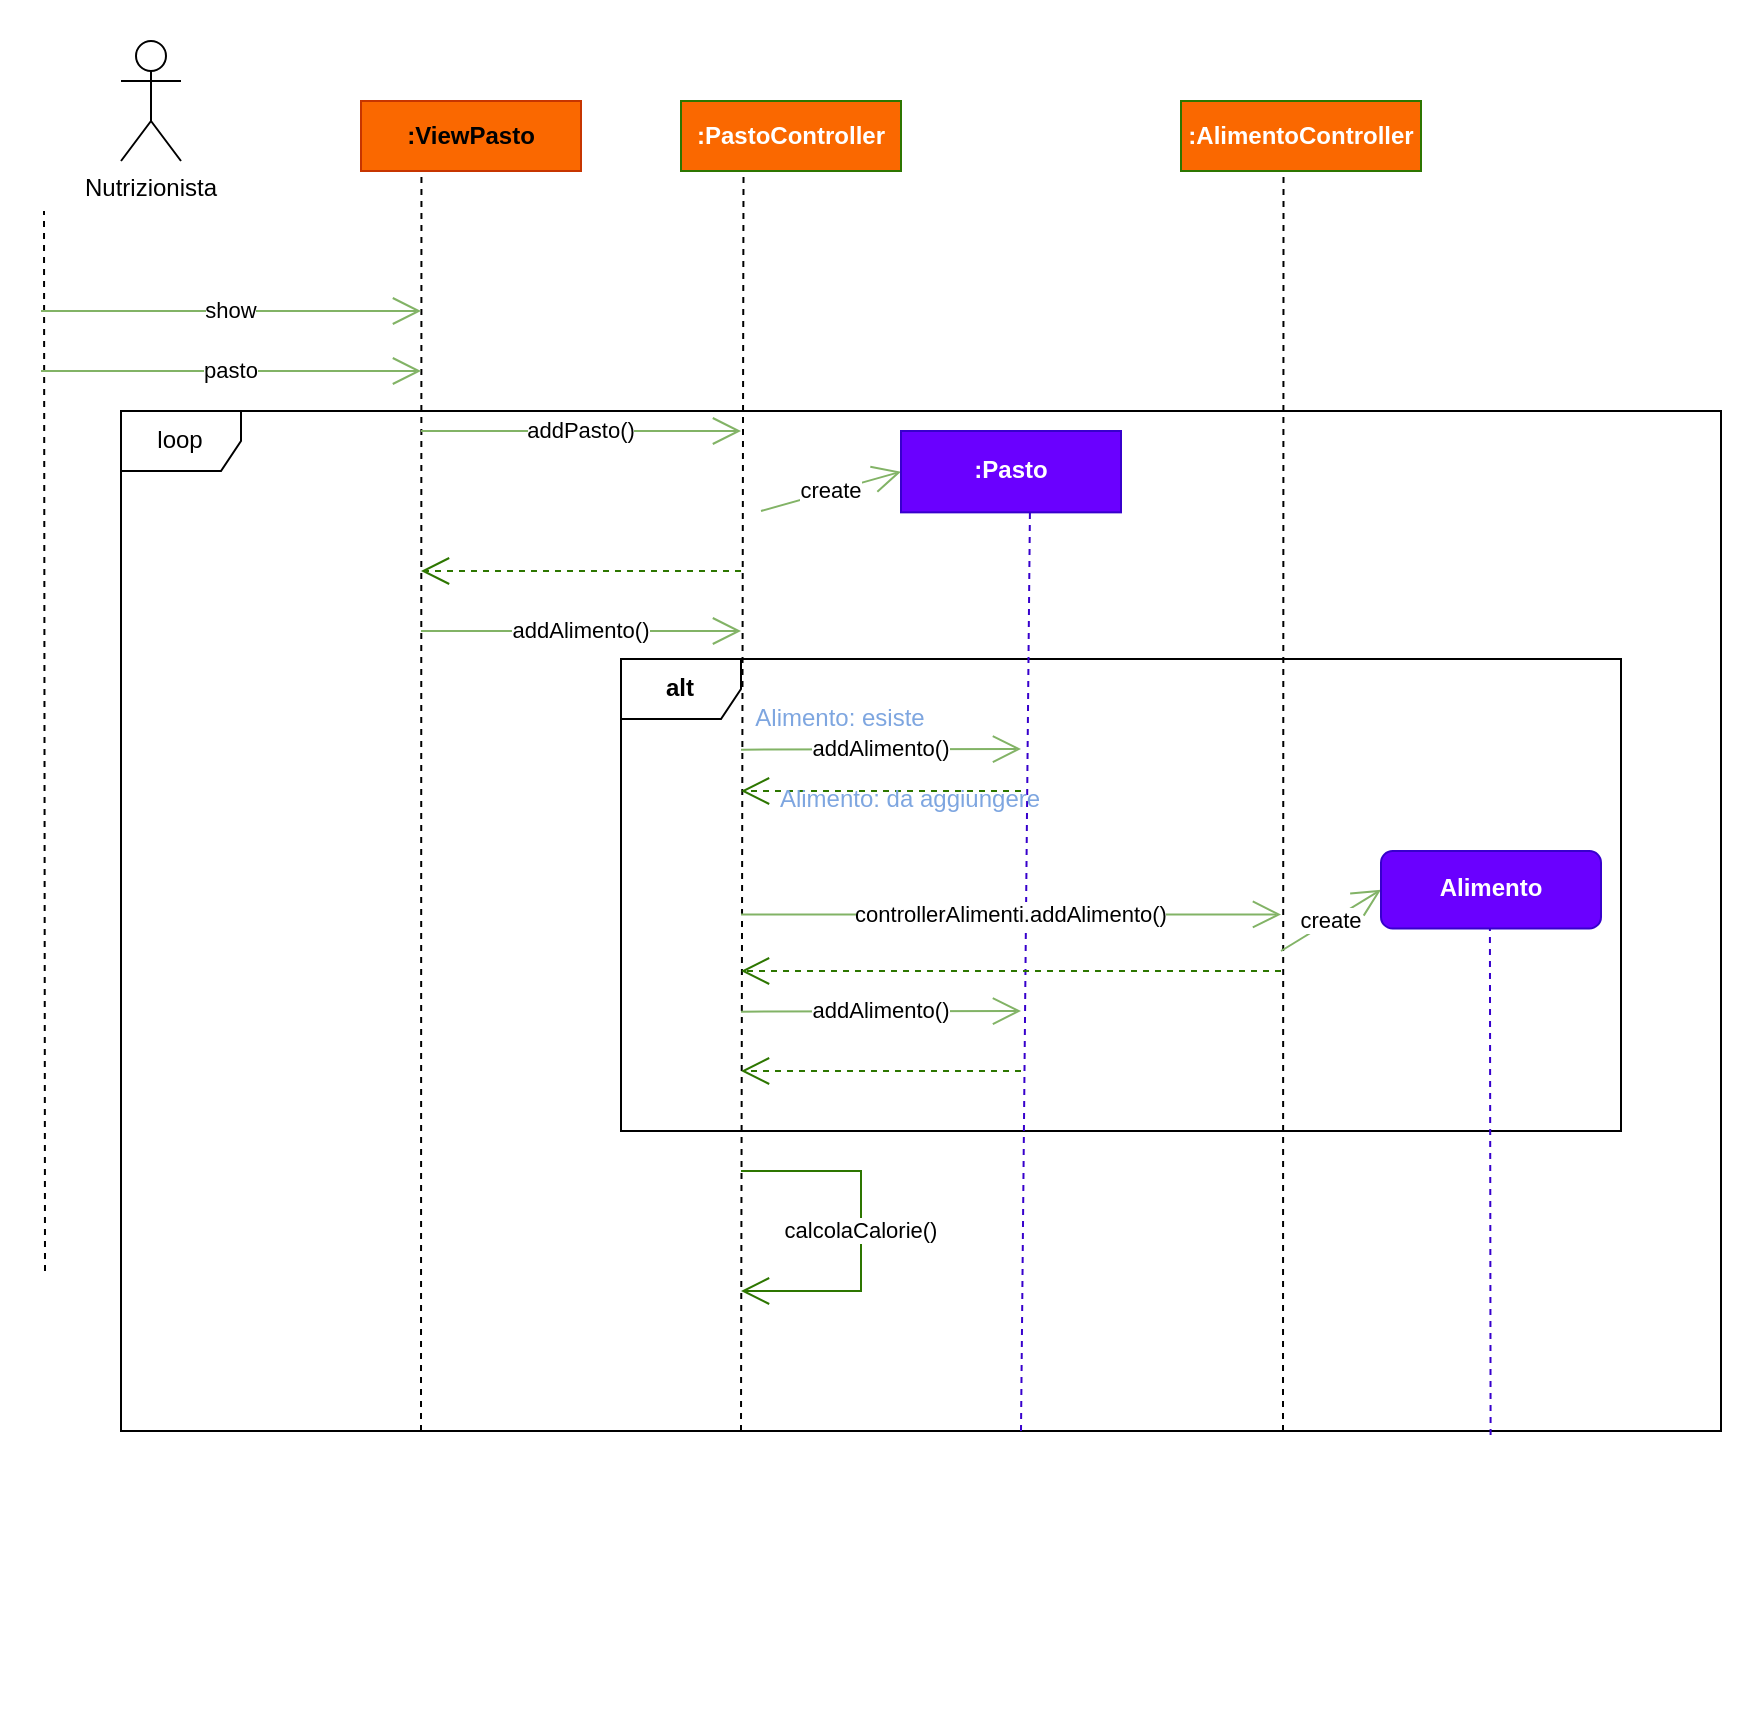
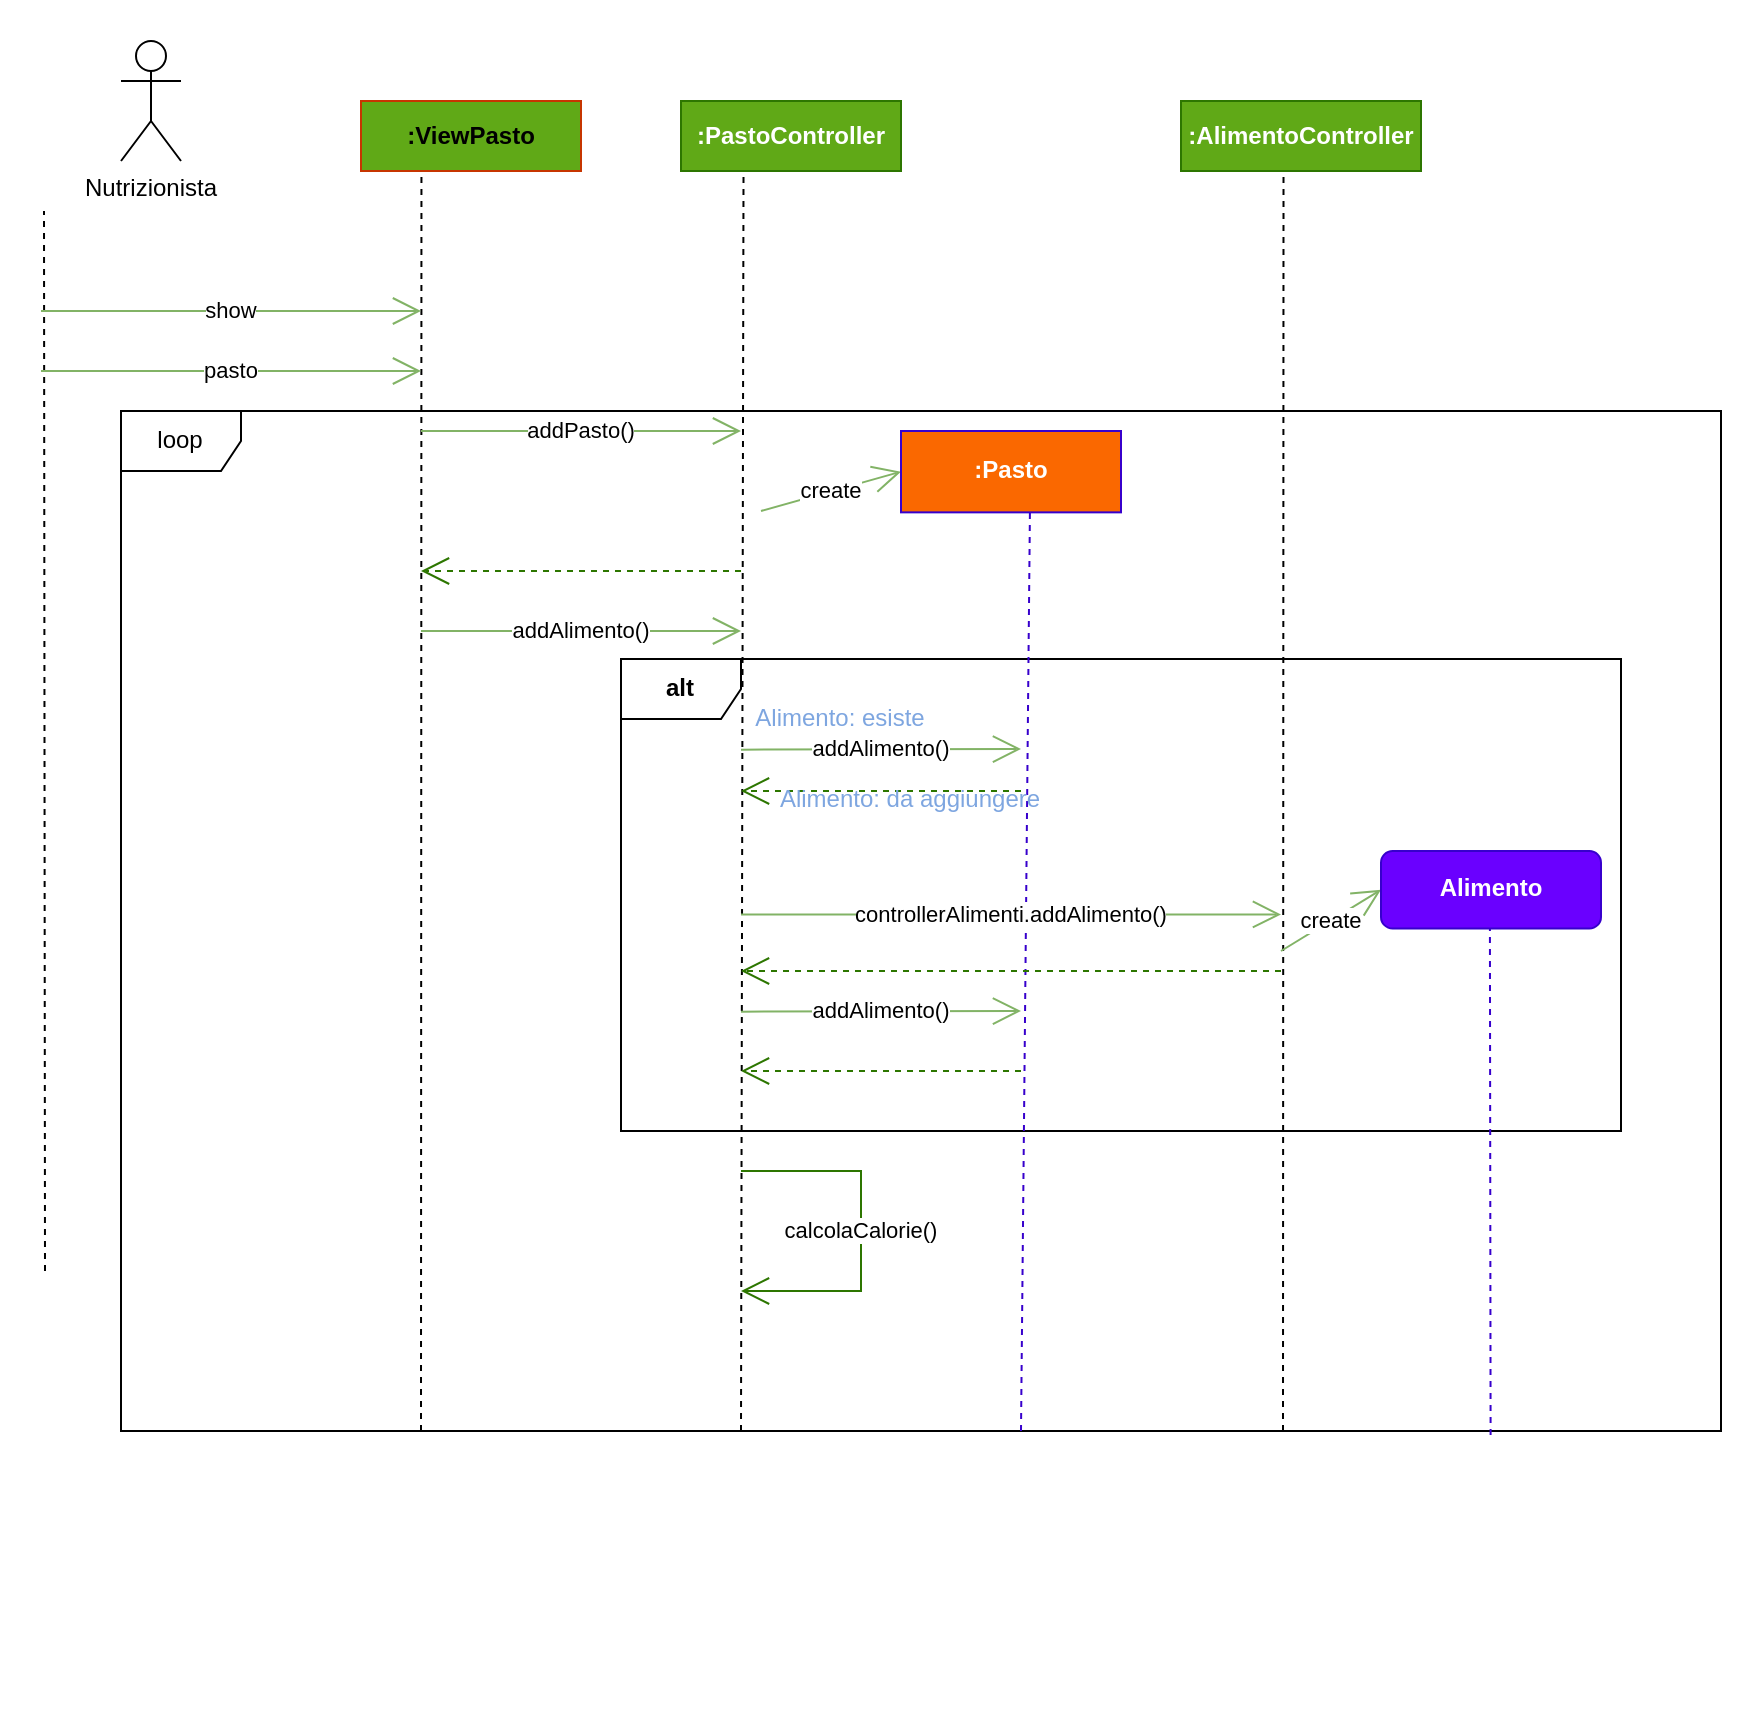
(471, 136) -> (471, 136)
(791, 136) -> (791, 136)
(1301, 136) -> (1301, 136)
(1011, 472) -> (1011, 472)
